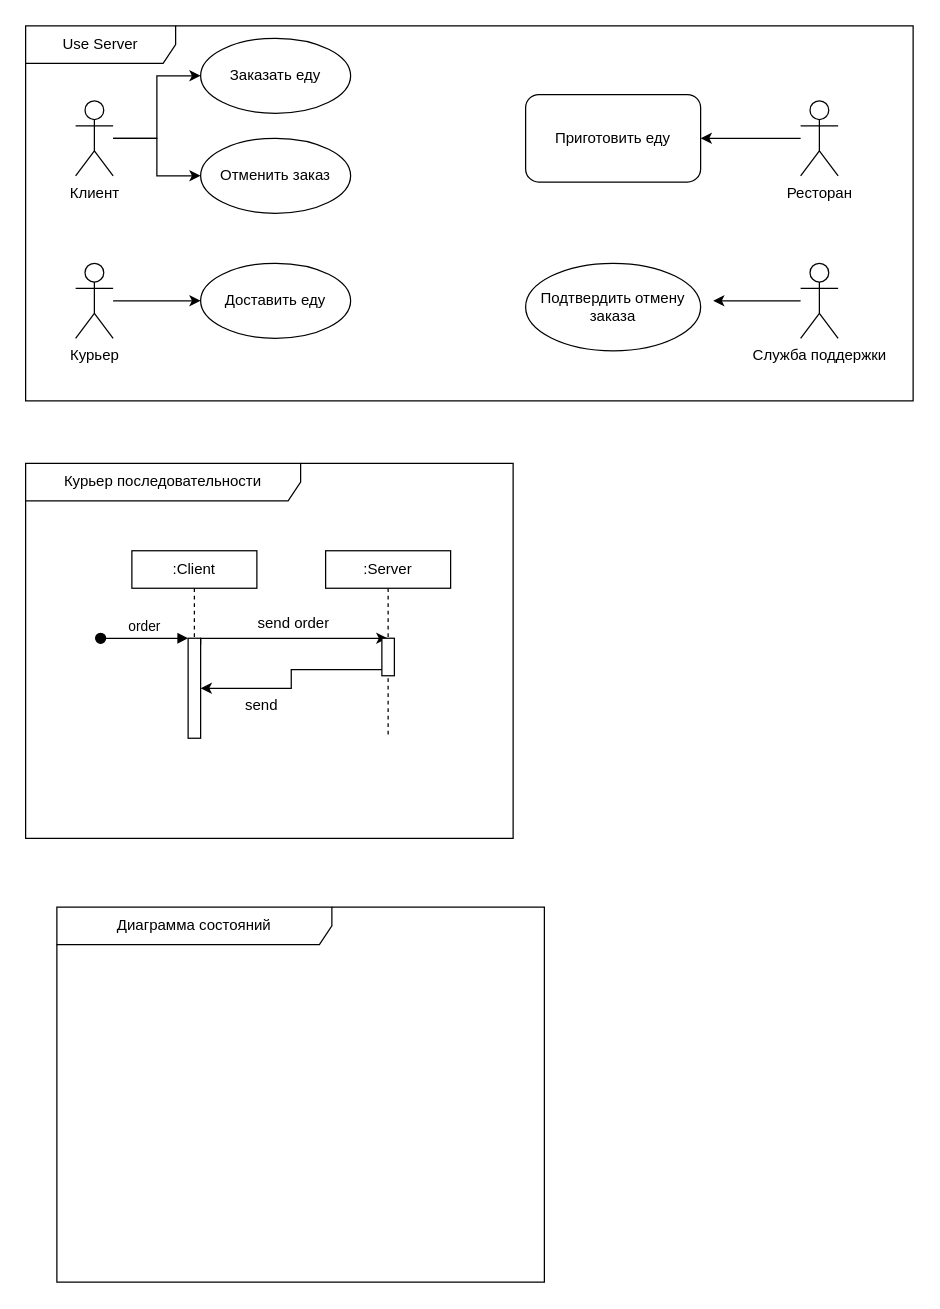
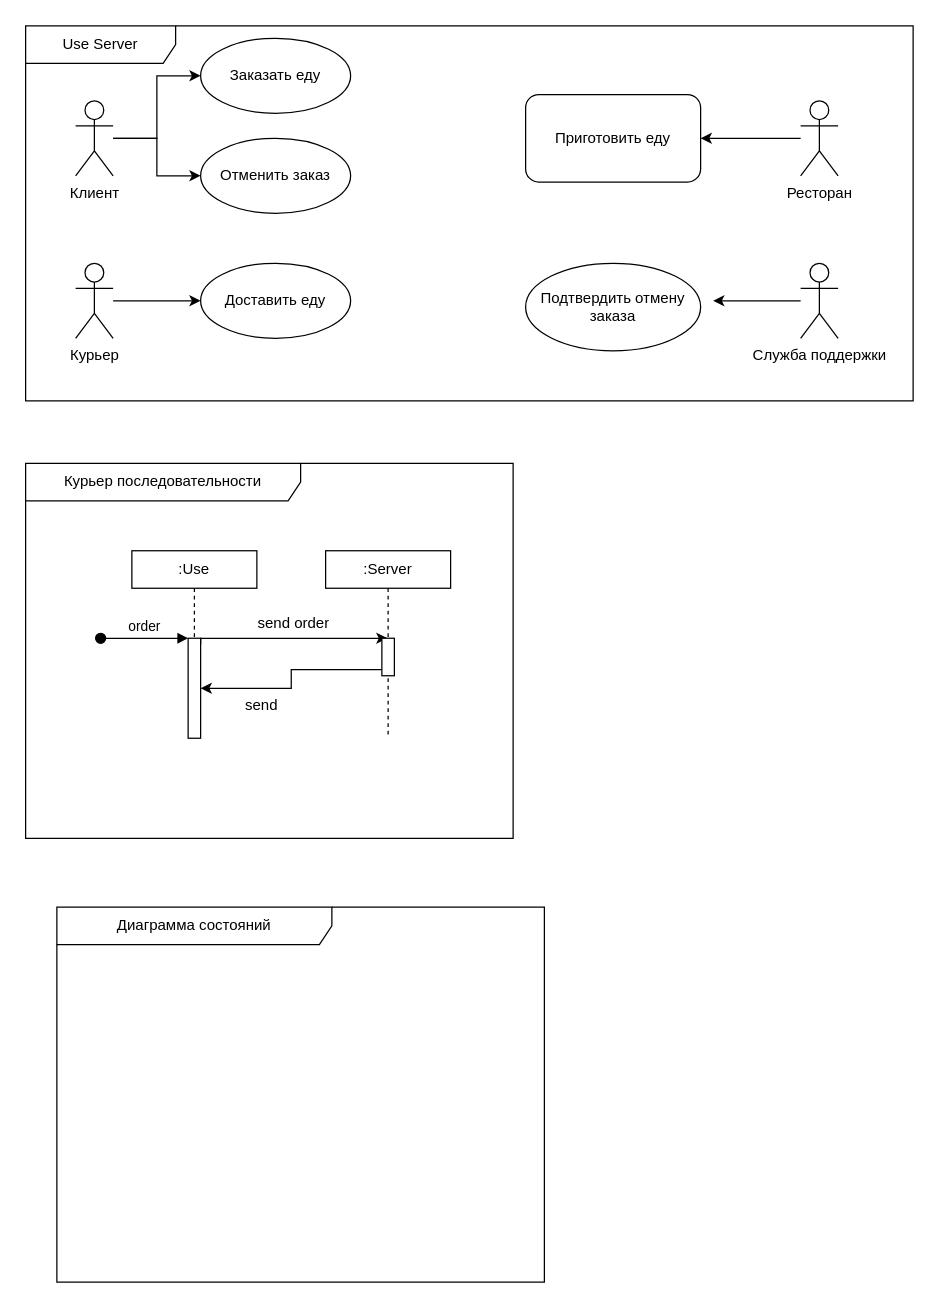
(194, 569) -> (194, 569)
